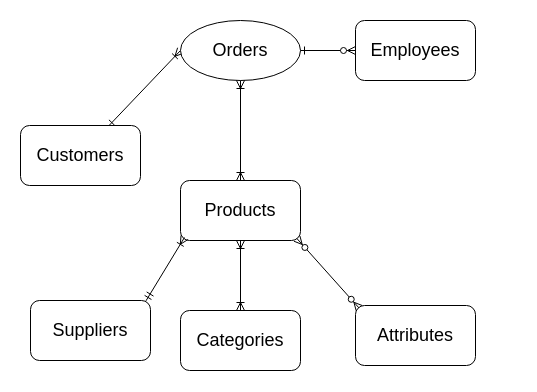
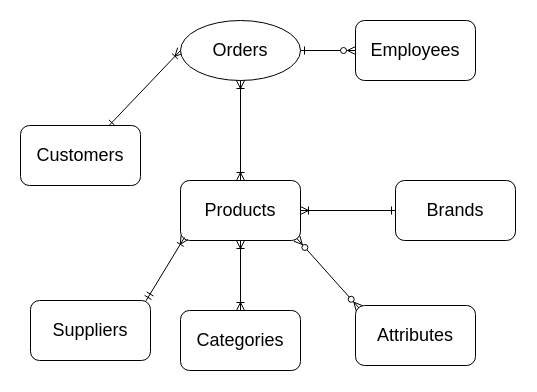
none -> (349, 211)
none -> (456, 211)
